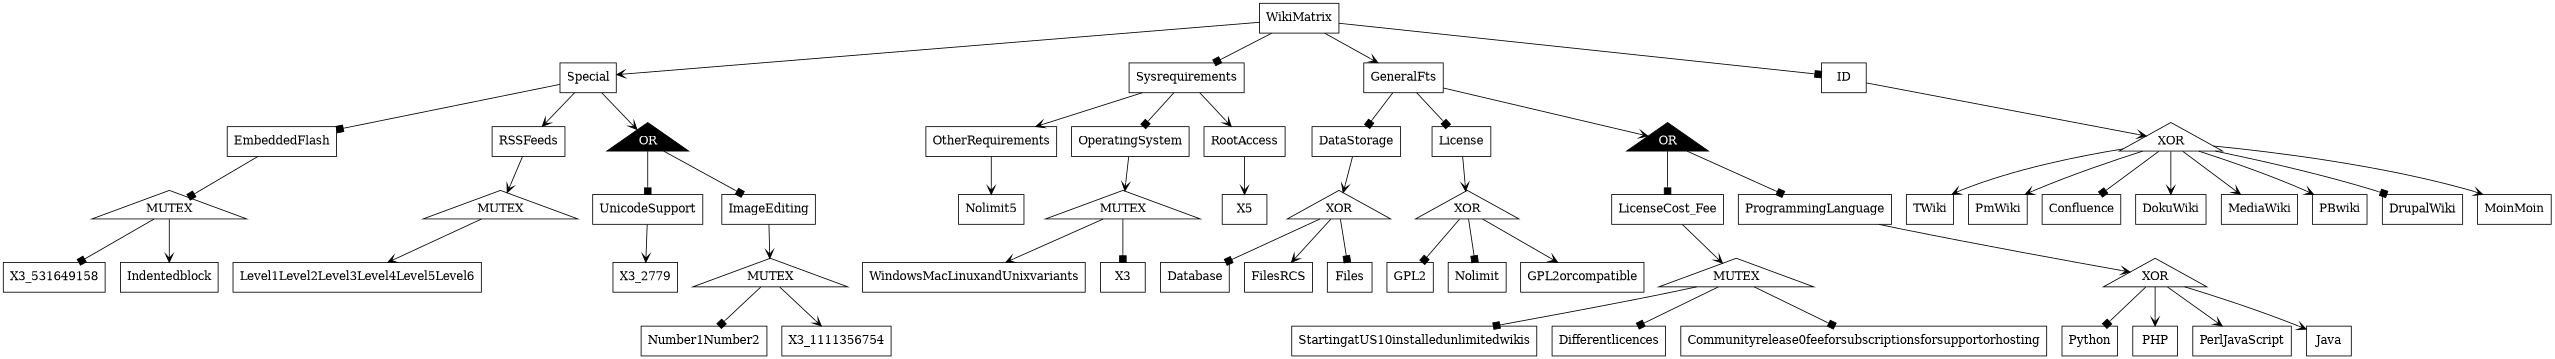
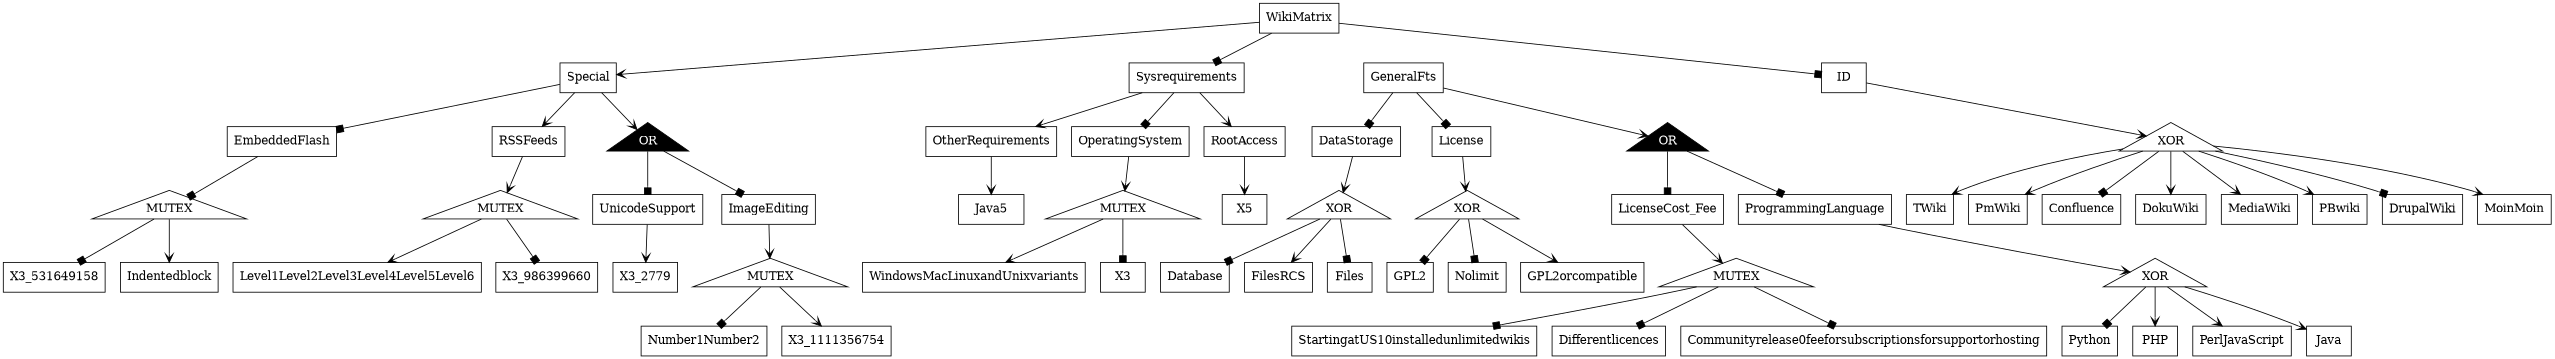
(1348, 46) -> none
(991, 209) -> (991, 209)
none -> (547, 277)
